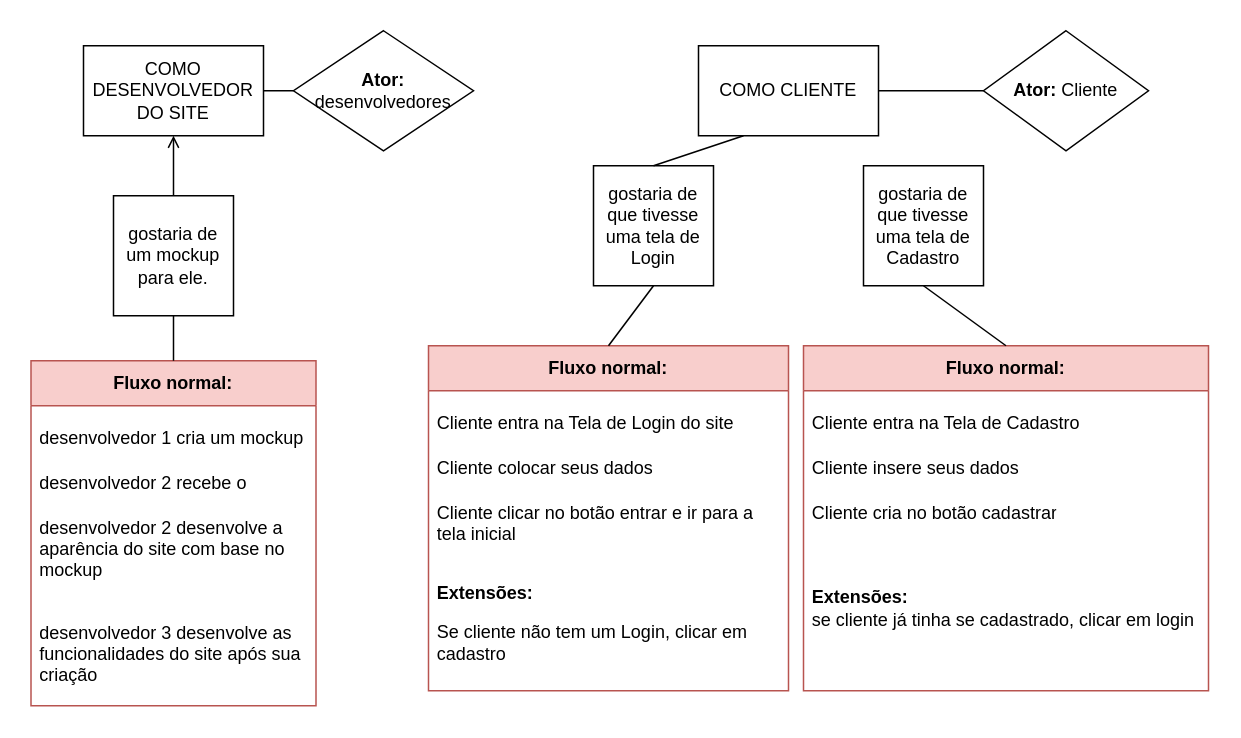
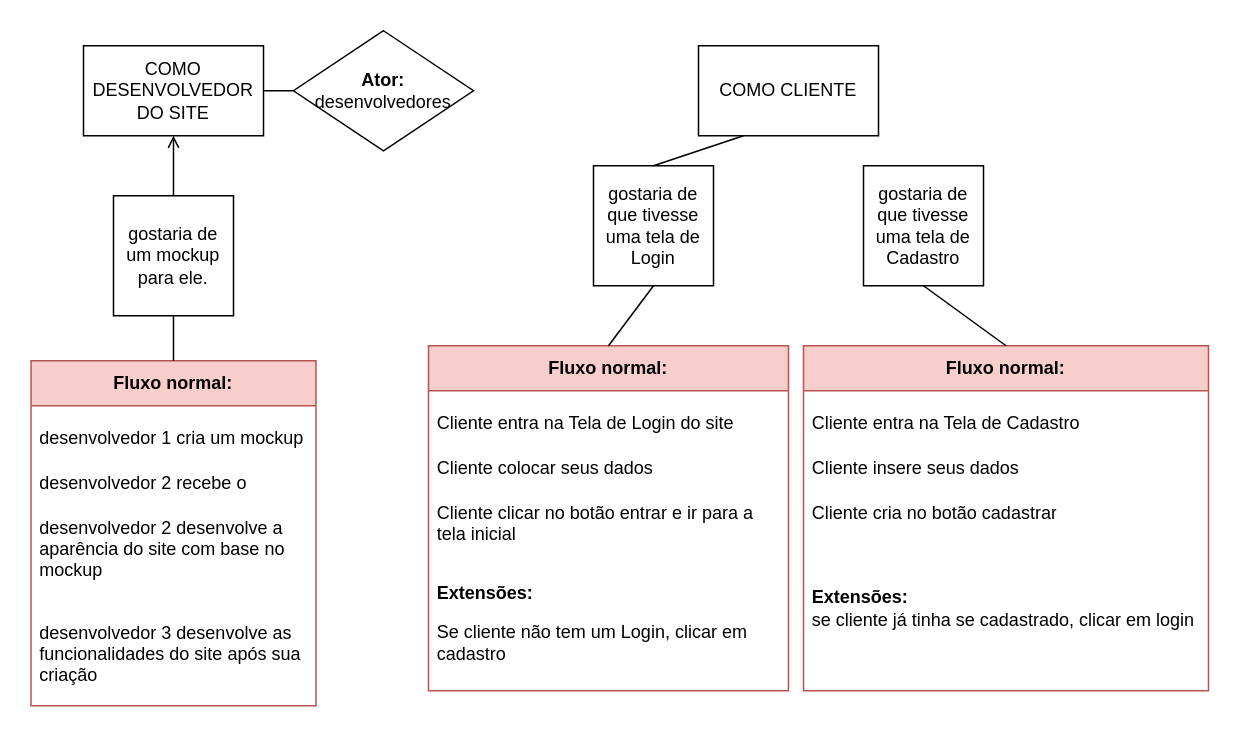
(931, 91) -> none
(1066, 91) -> none
